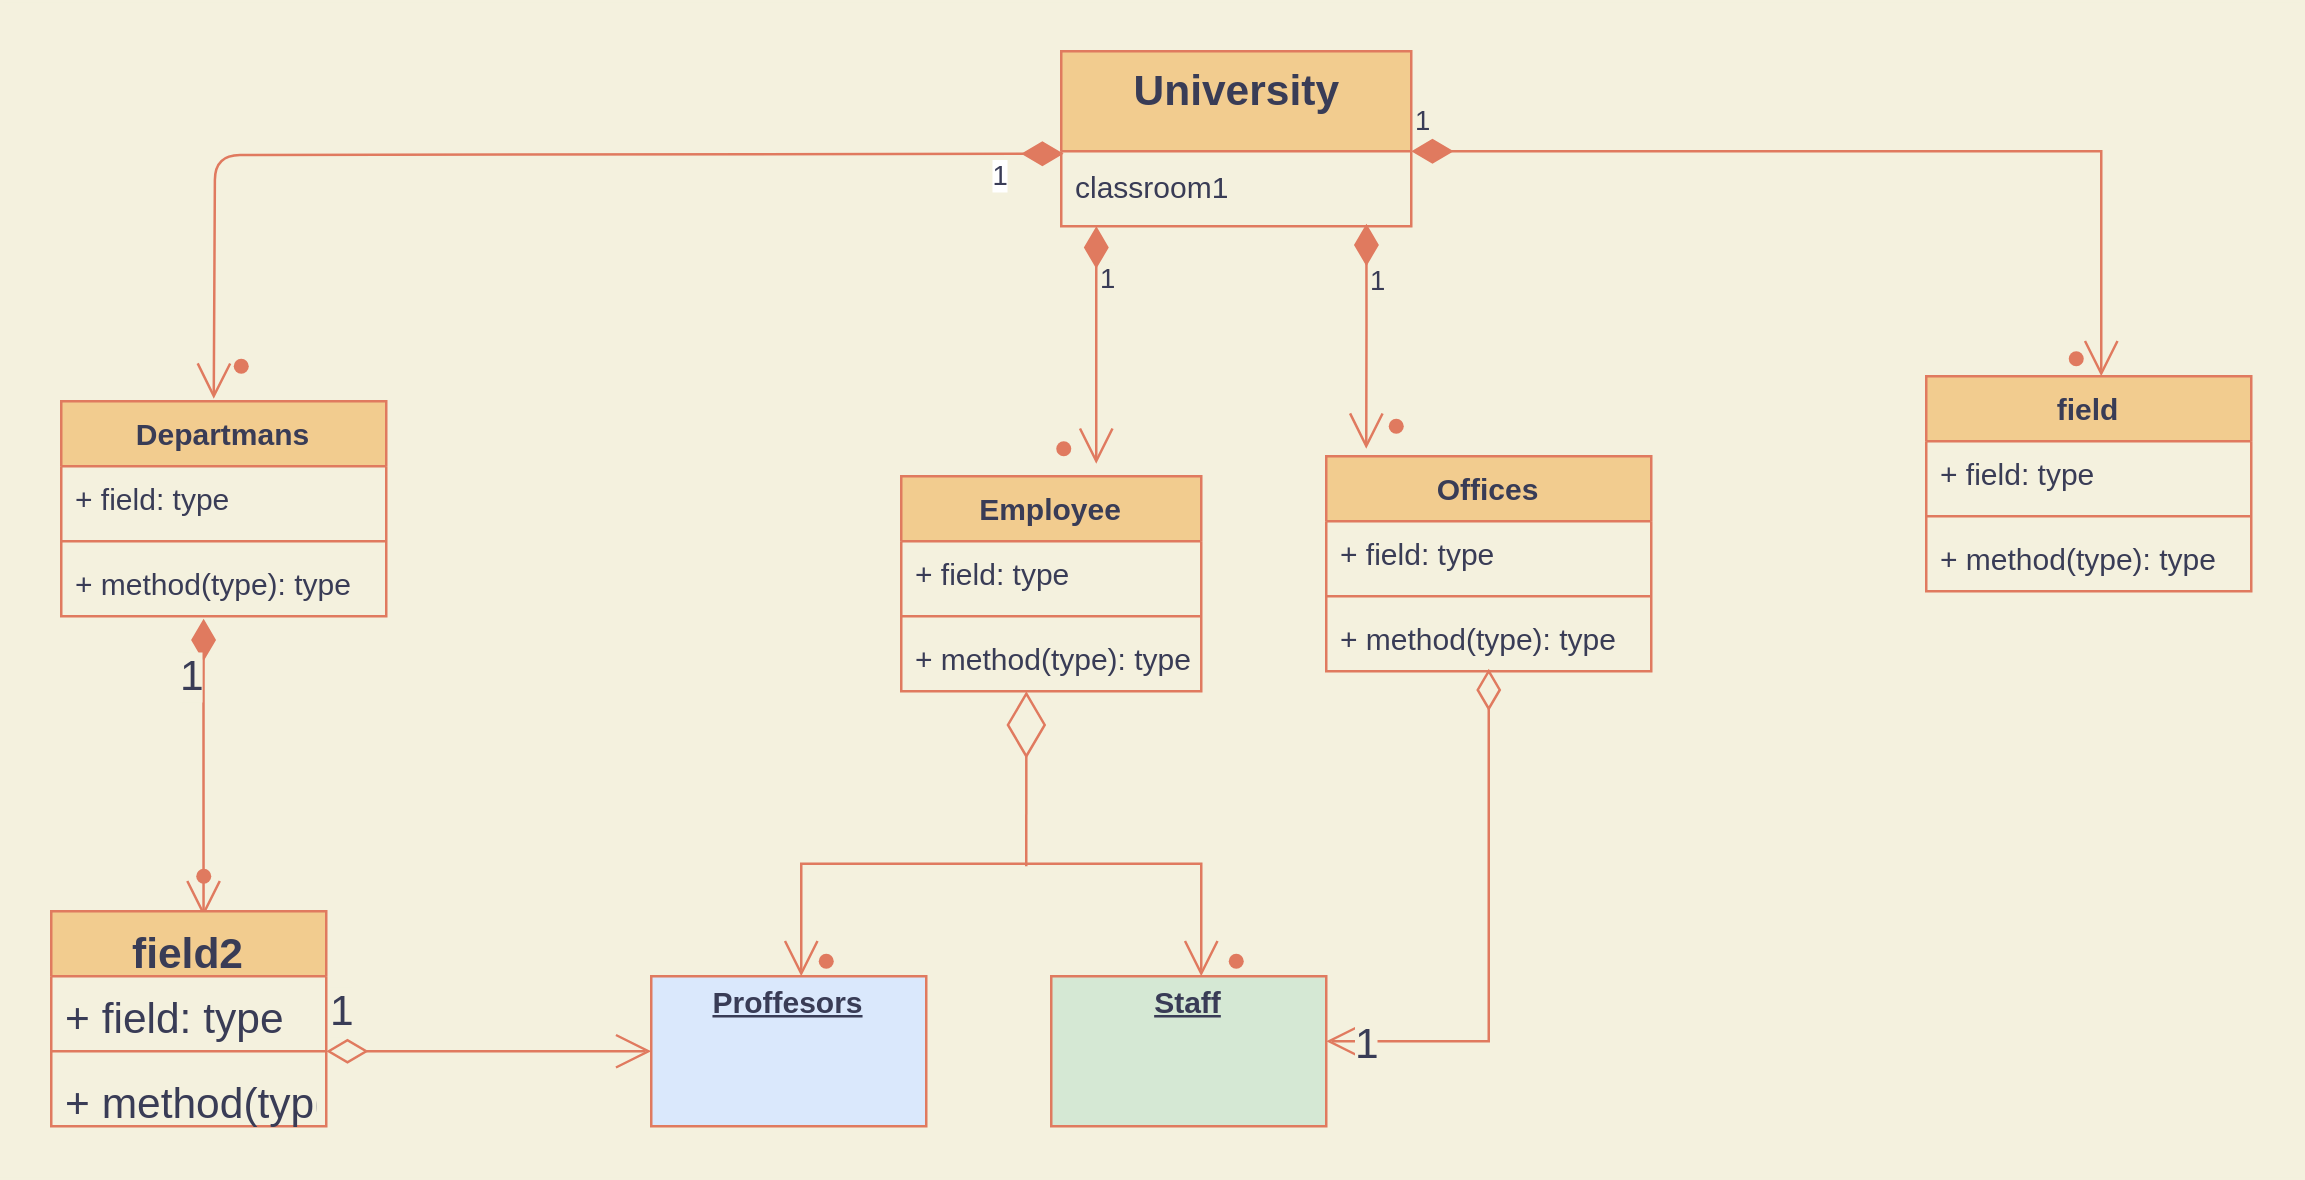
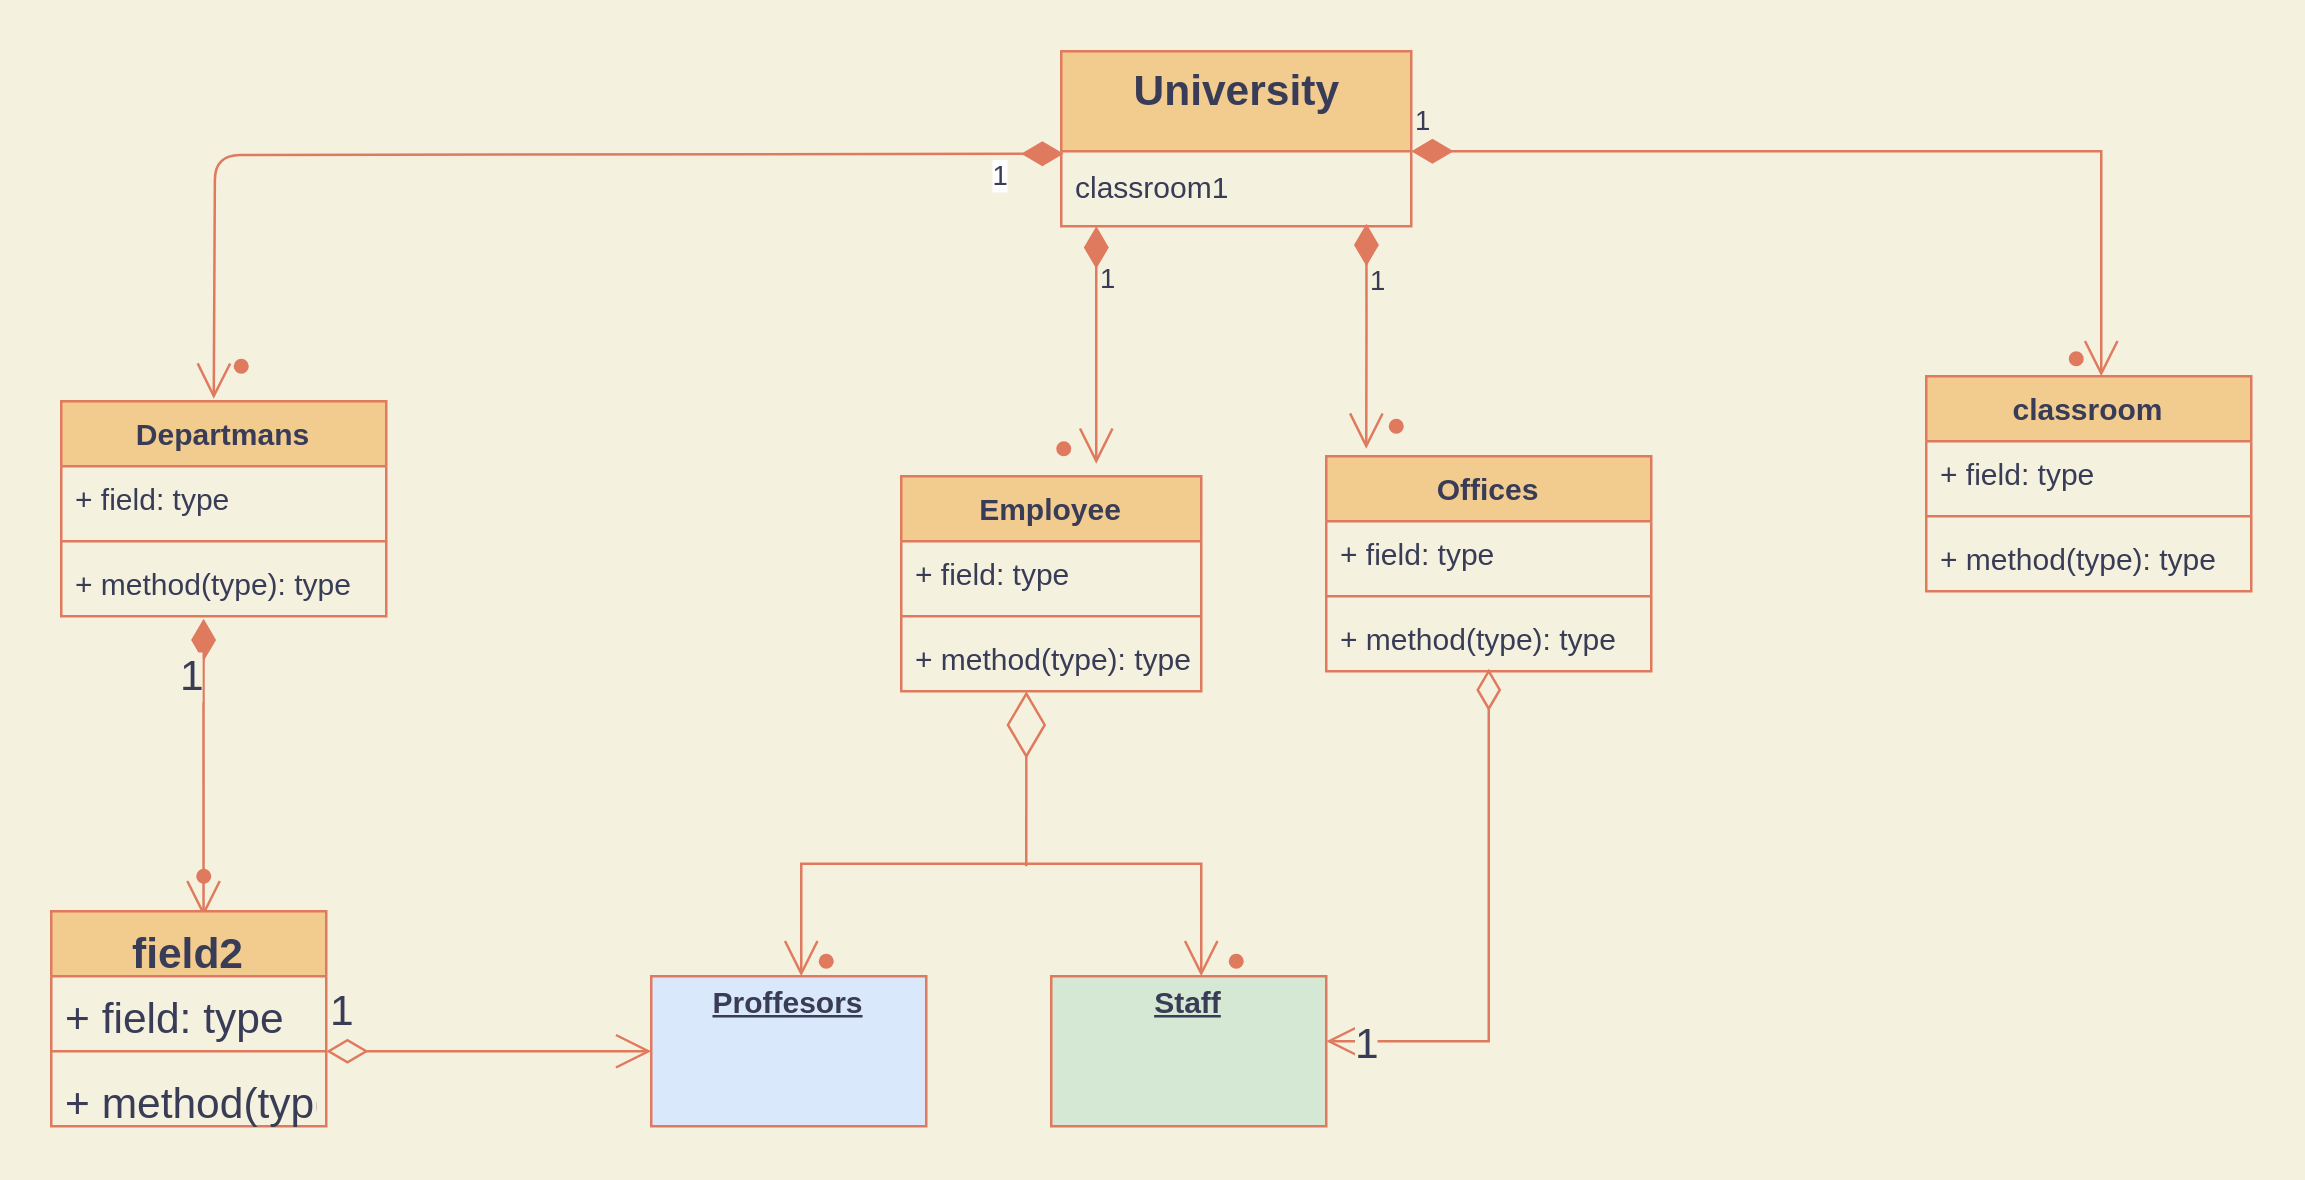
(2088, 410) -> (2088, 410)
